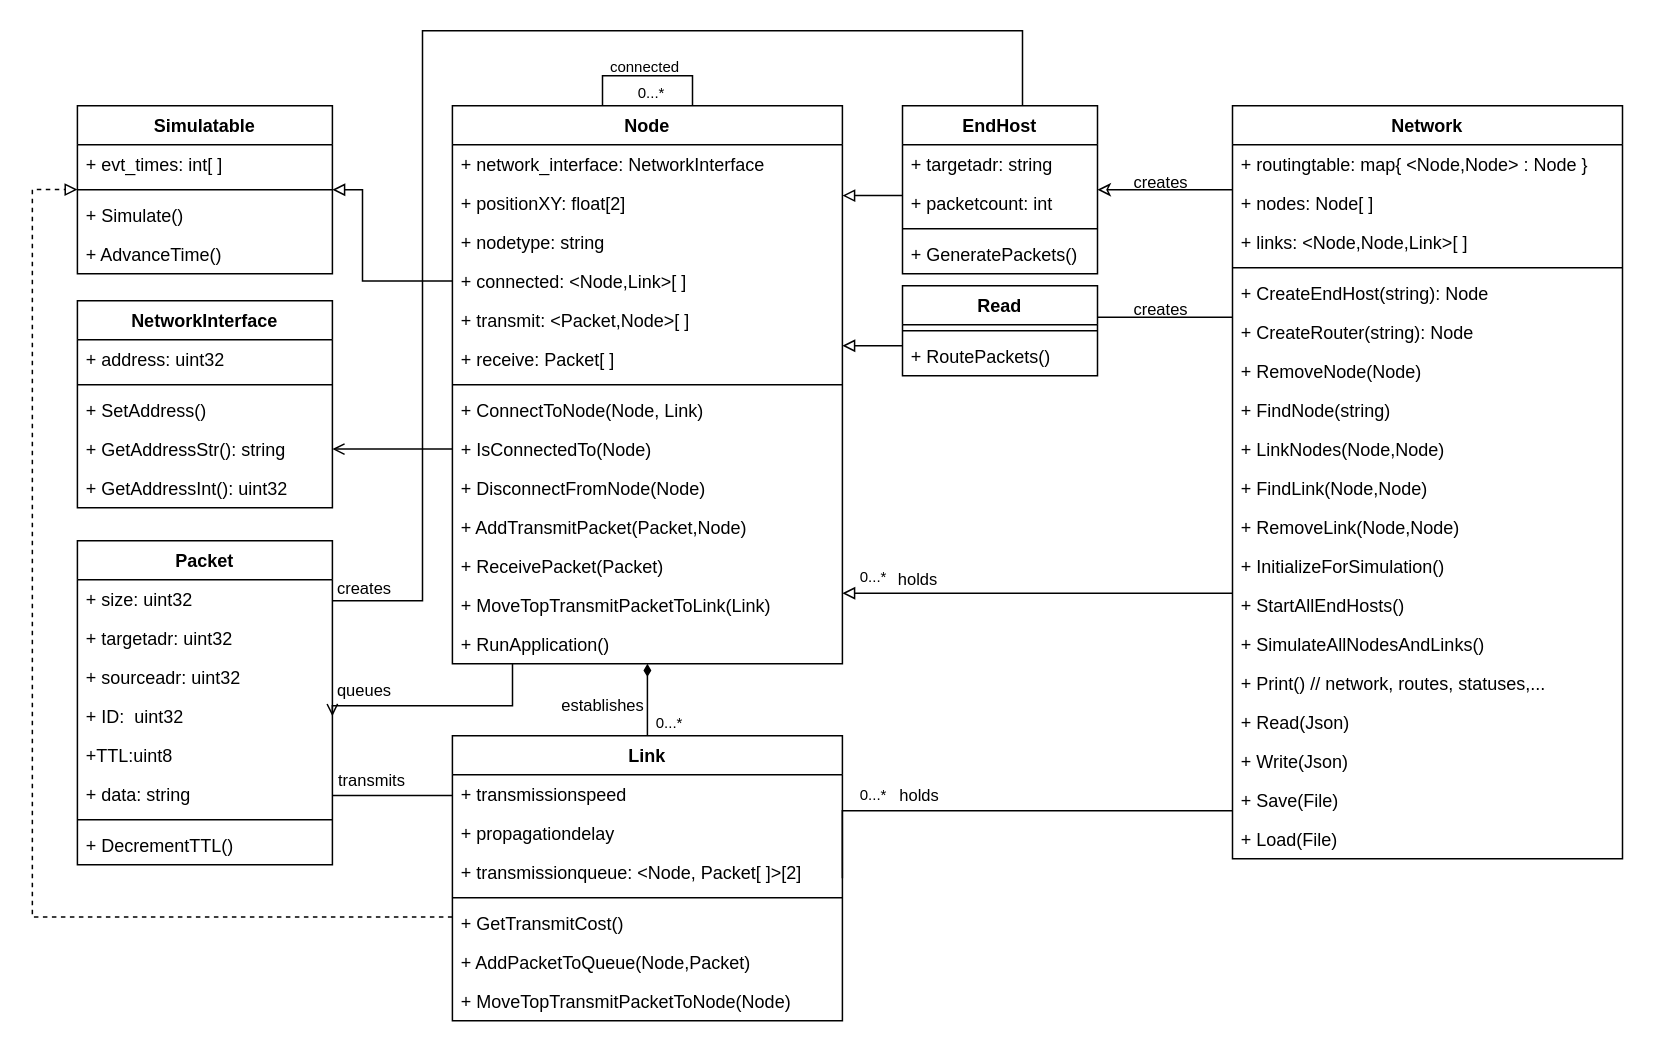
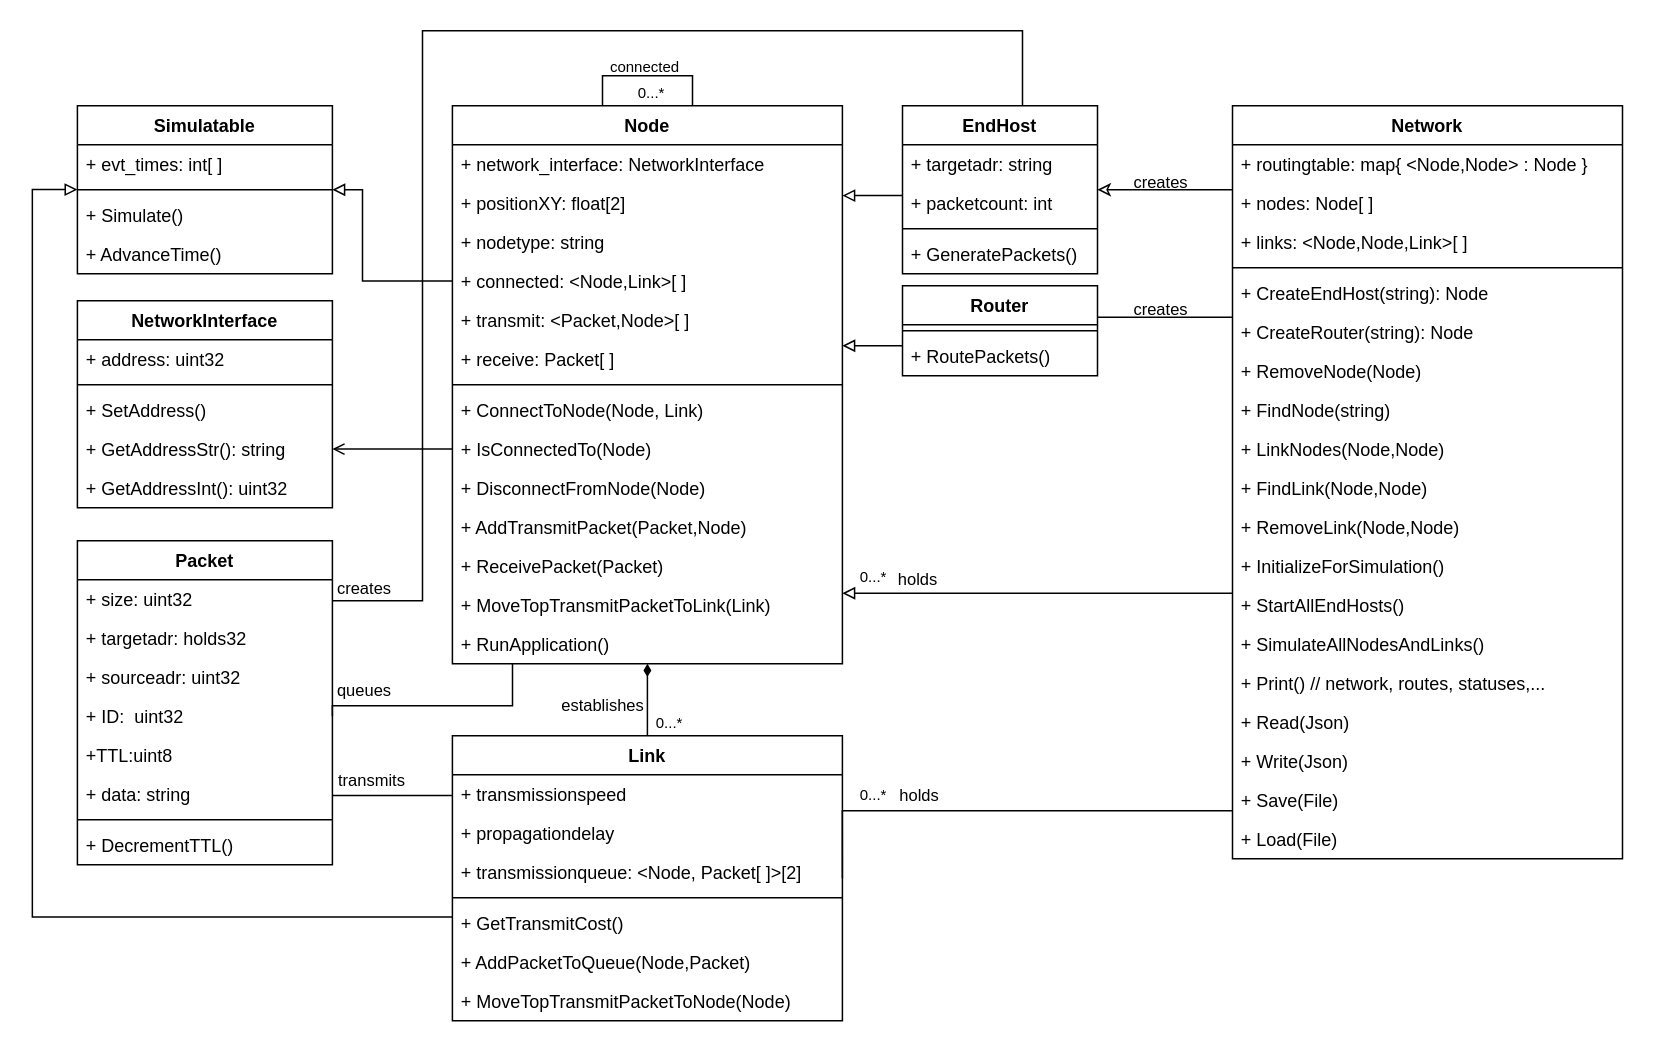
(999, 306) -> (999, 306)
(172, 639) -> (177, 639)
(337, 706) -> (337, 706)
(32, 746) -> (32, 746)
